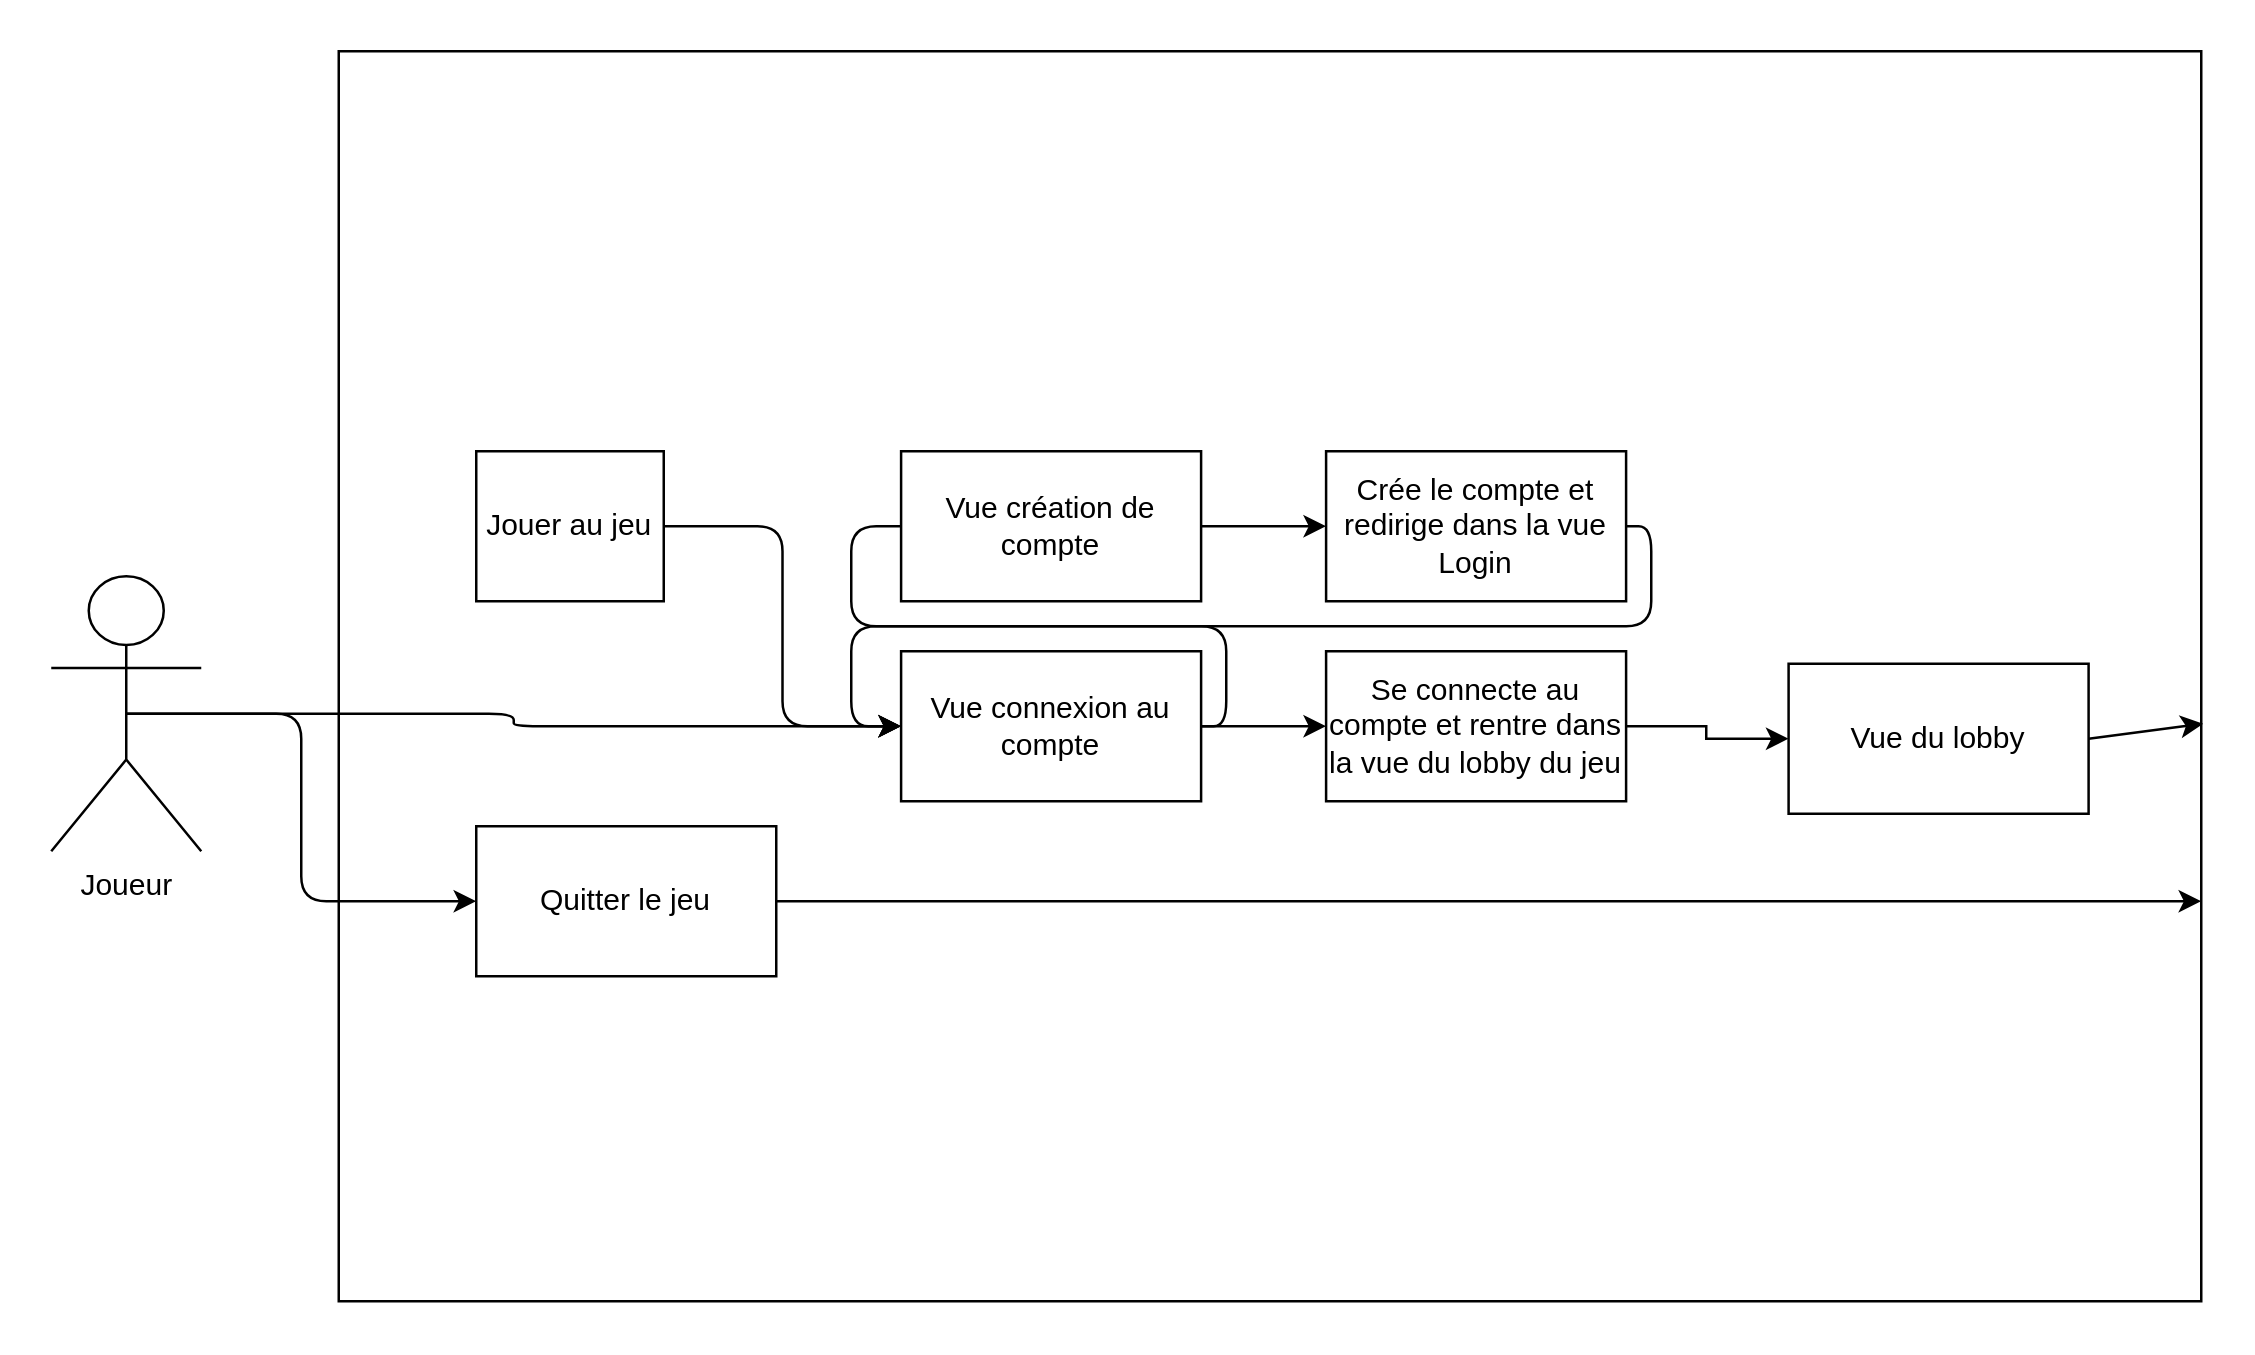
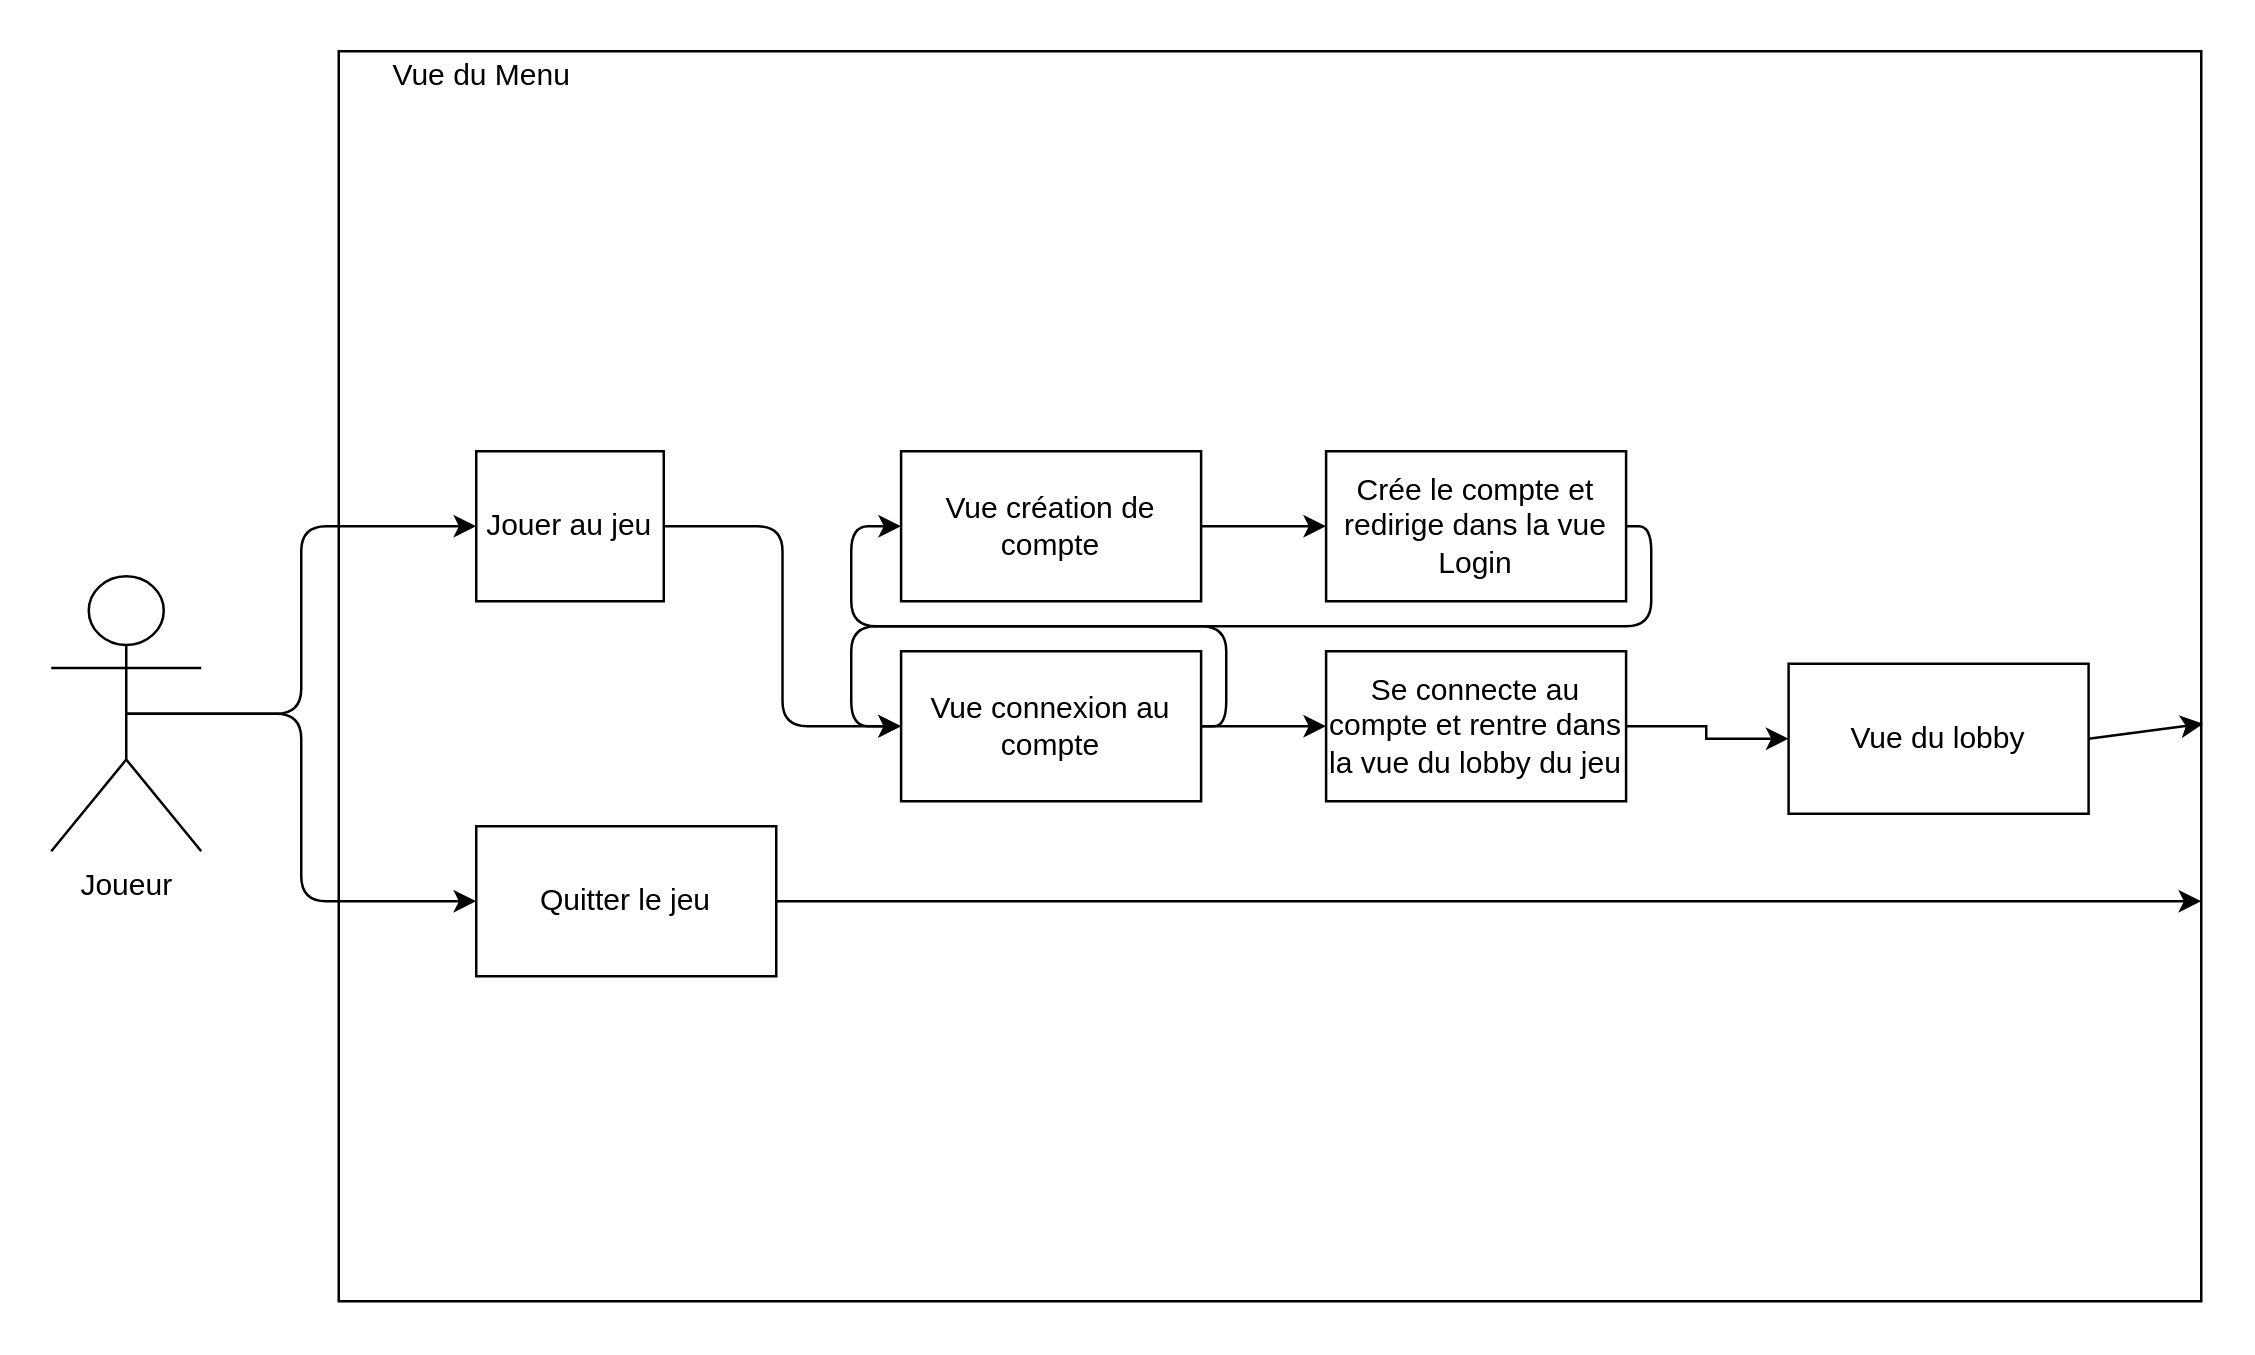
none -> (483, 76)
(890, 526) -> (883, 526)
(544, 726) -> (301, 548)
